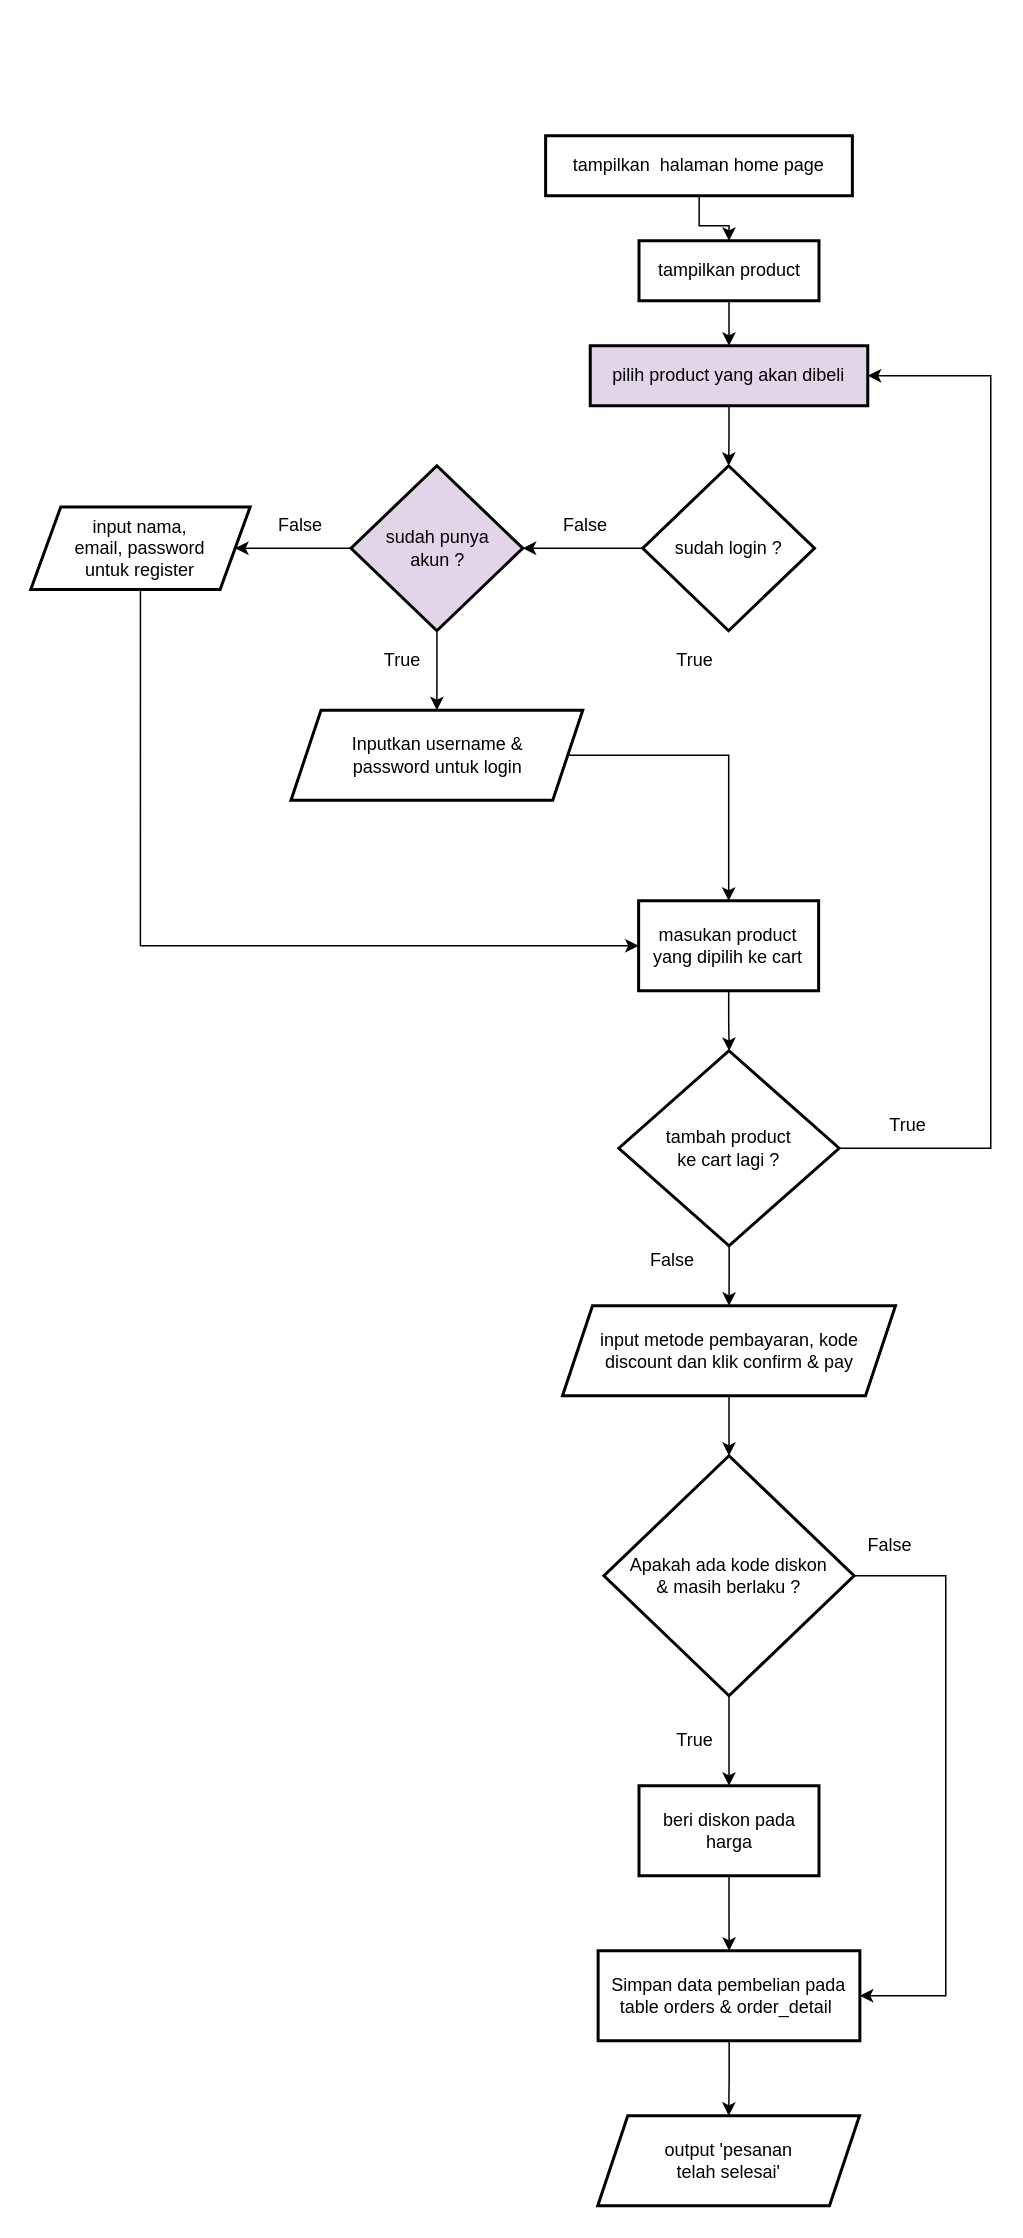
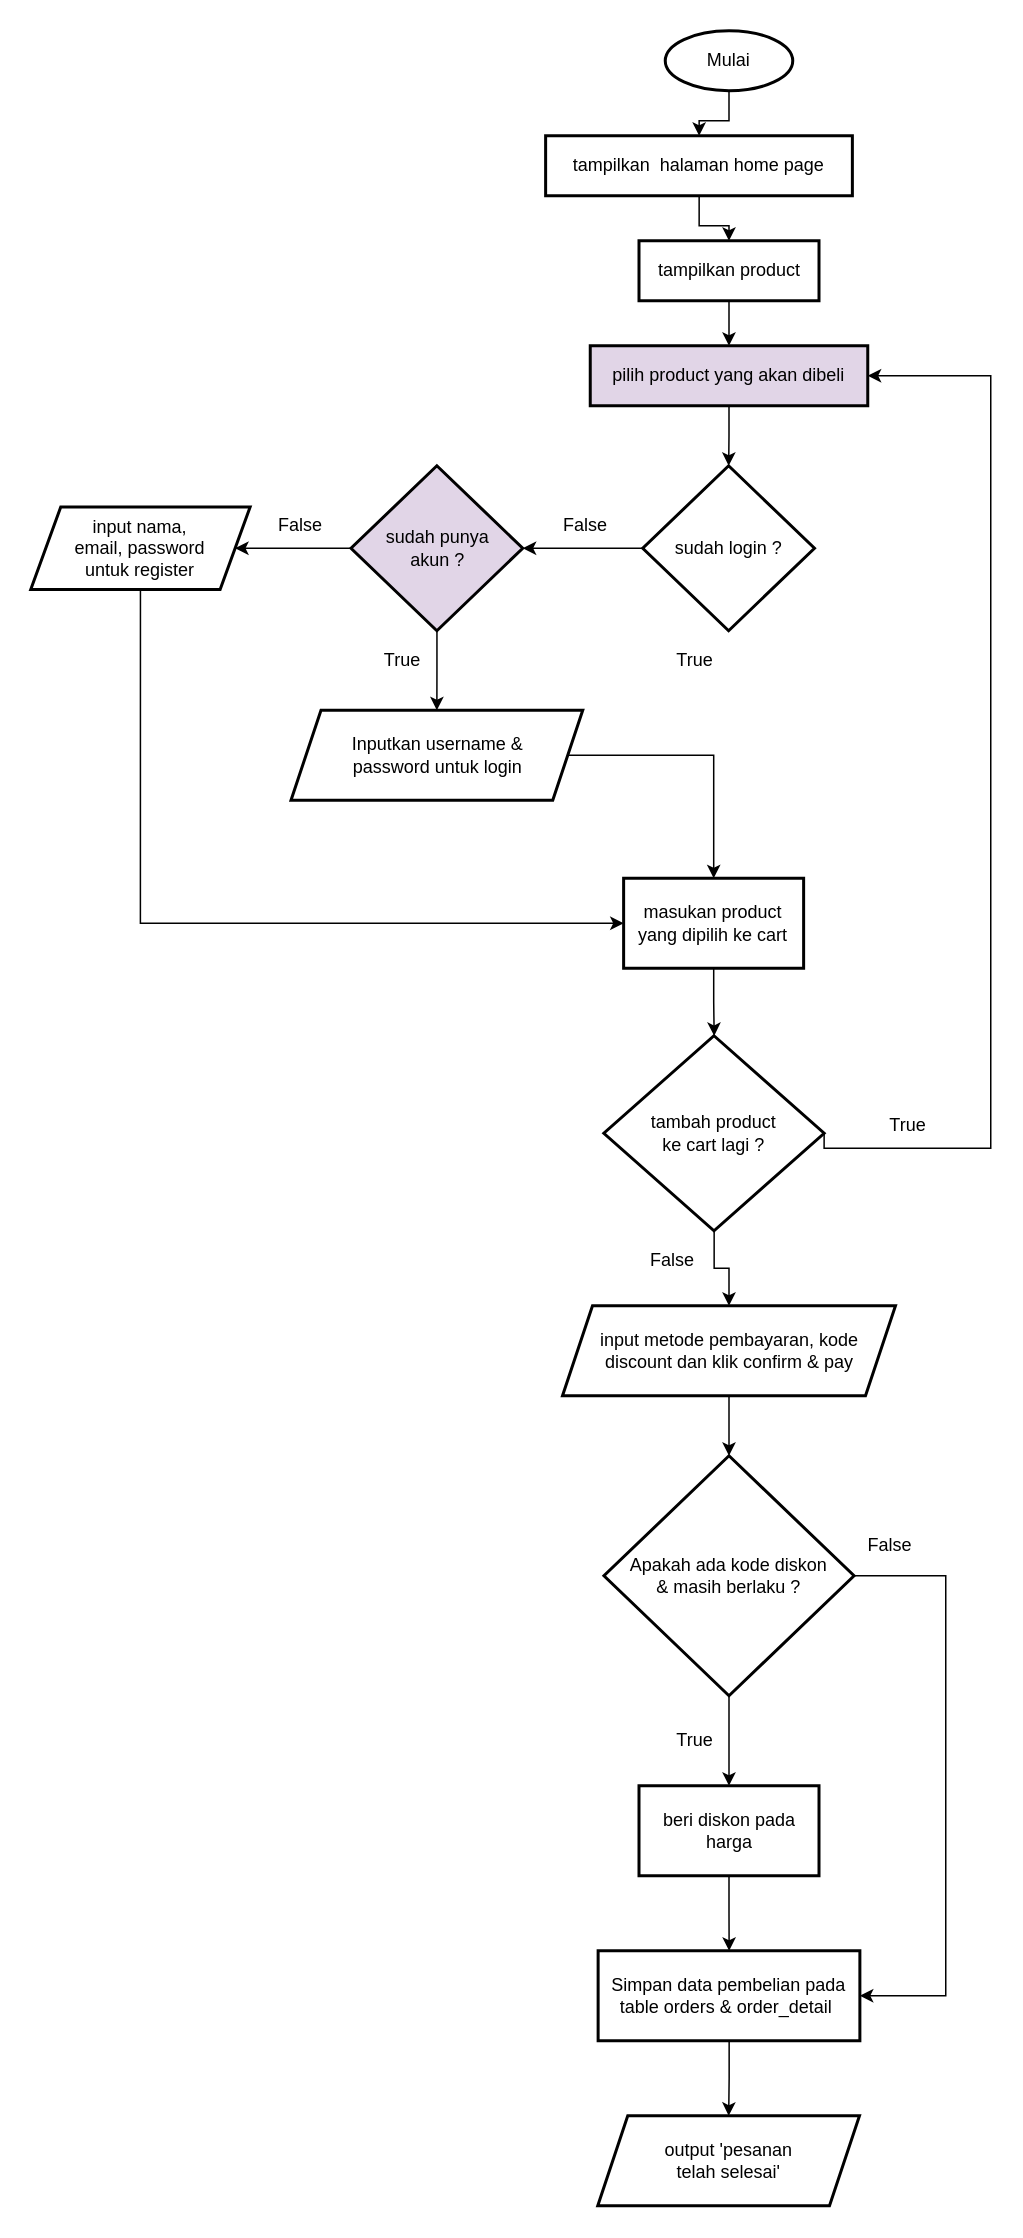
none -> (729, 61)
none -> (727, 121)
(729, 946) -> (714, 923)
(729, 1148) -> (714, 1133)
